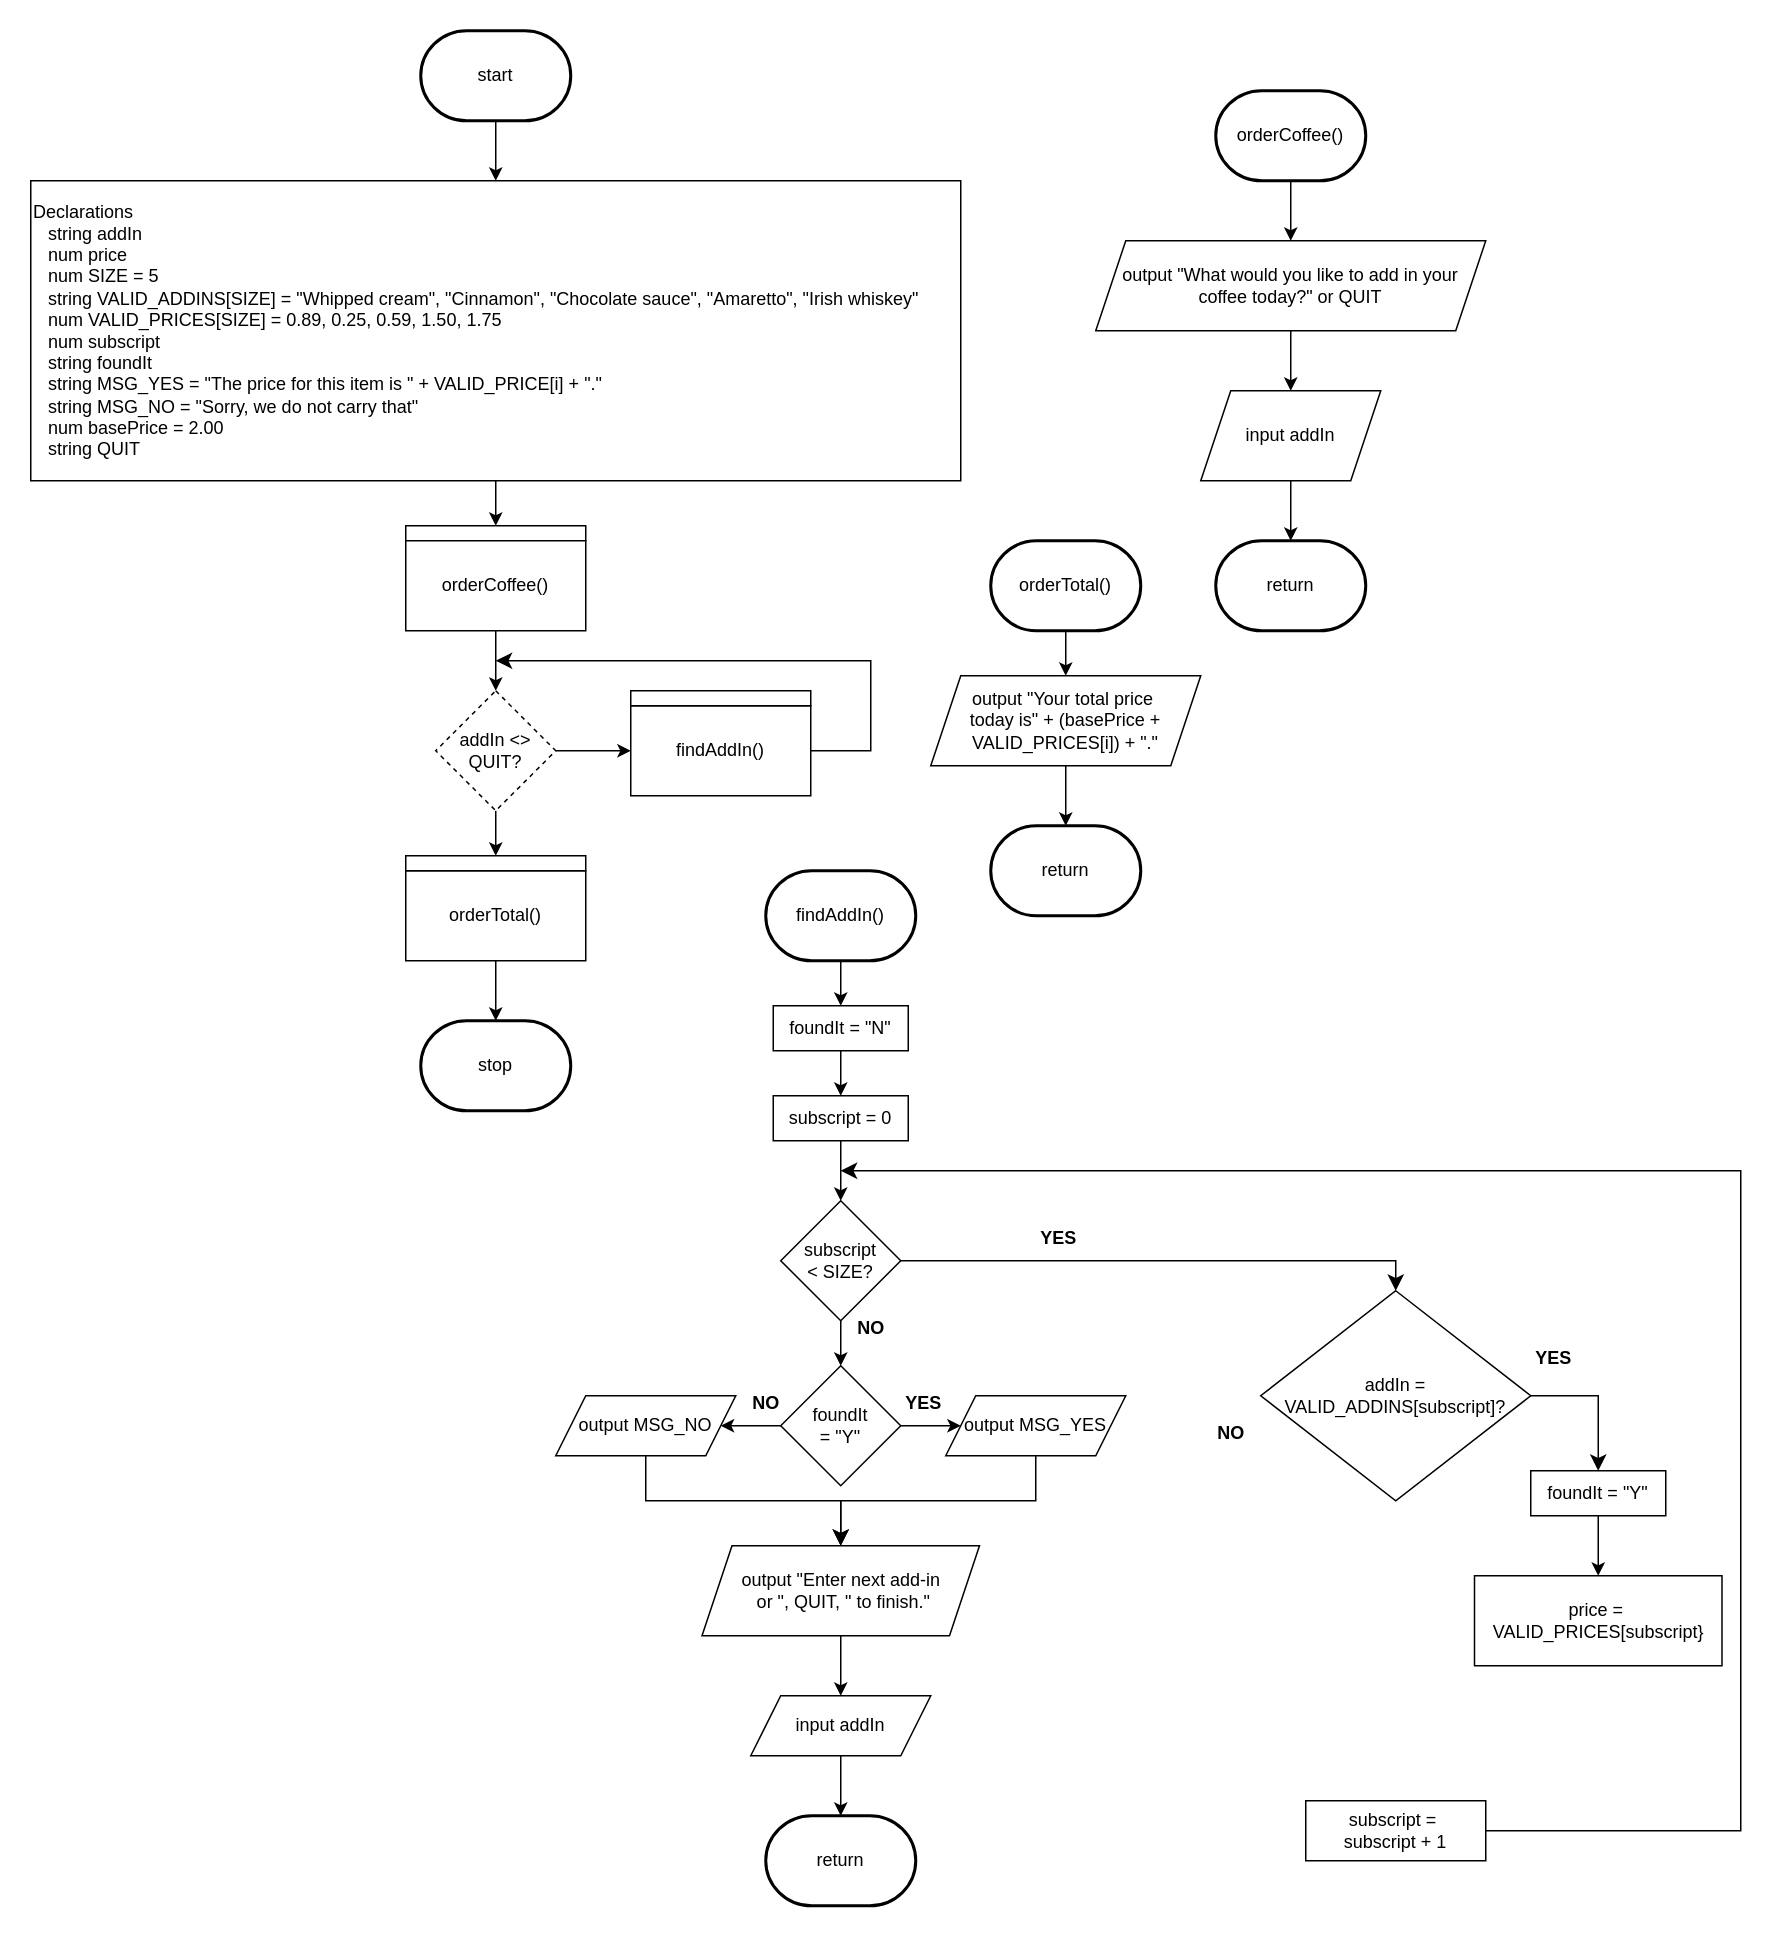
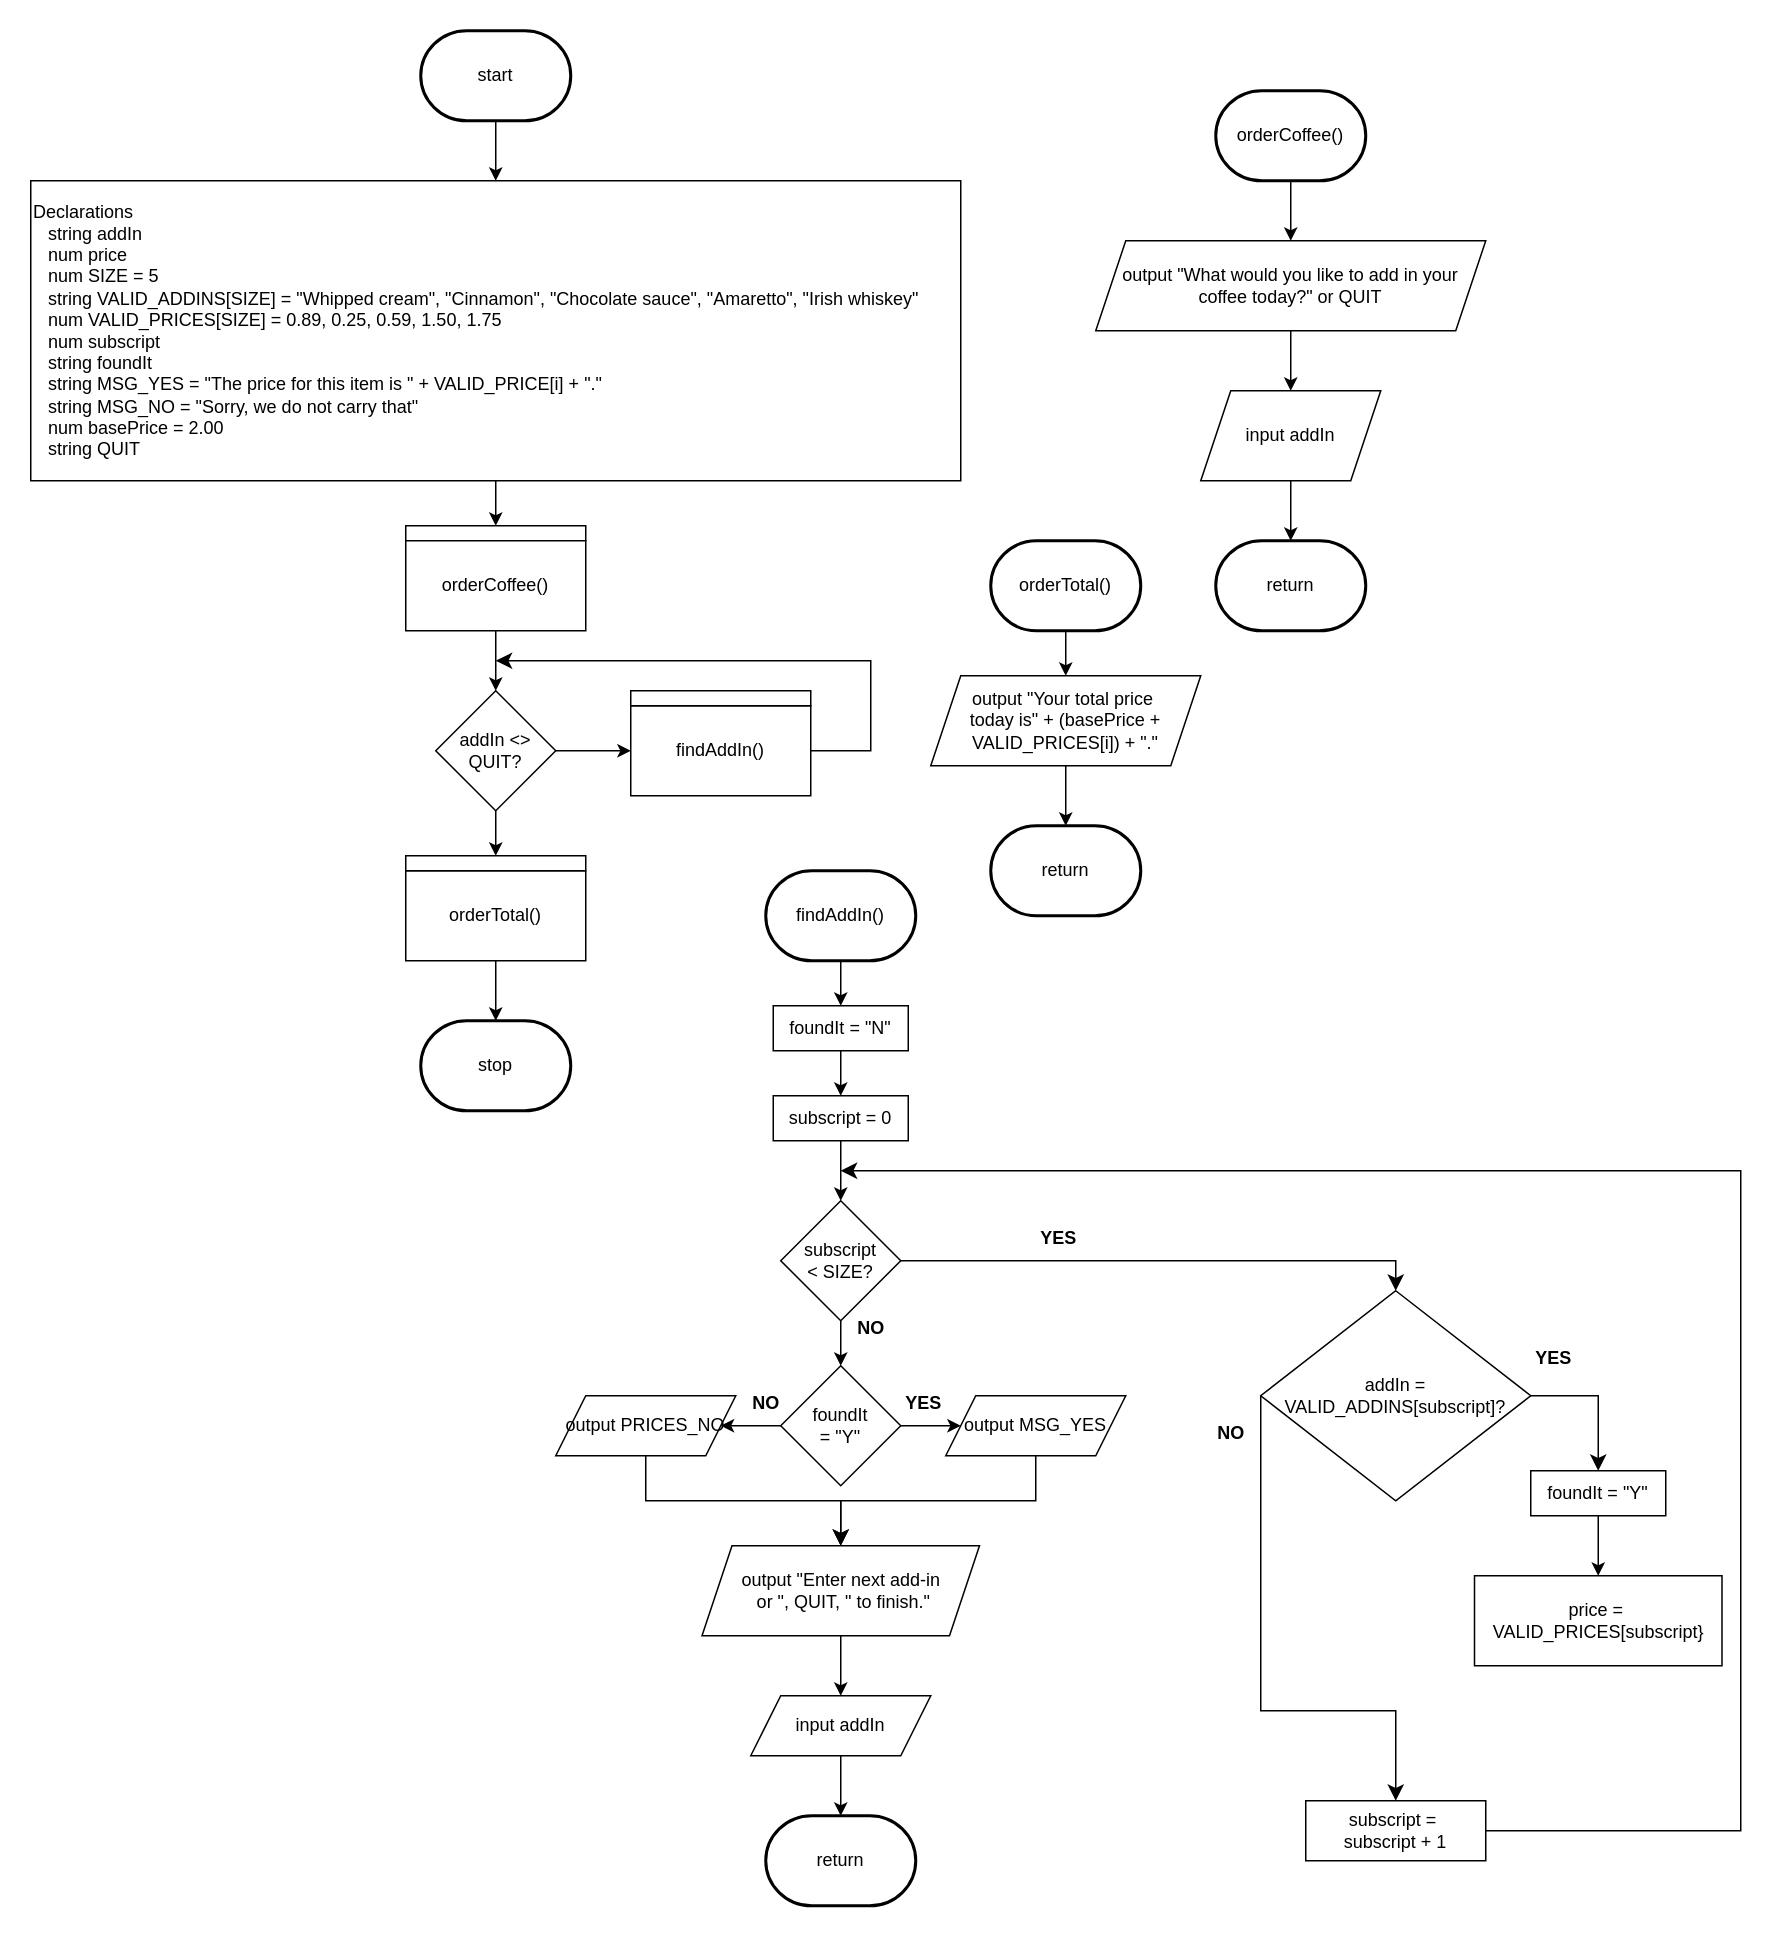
(496, 751) -> (496, 751)
(646, 1426) -> (646, 1426)
none -> (1261, 1660)
